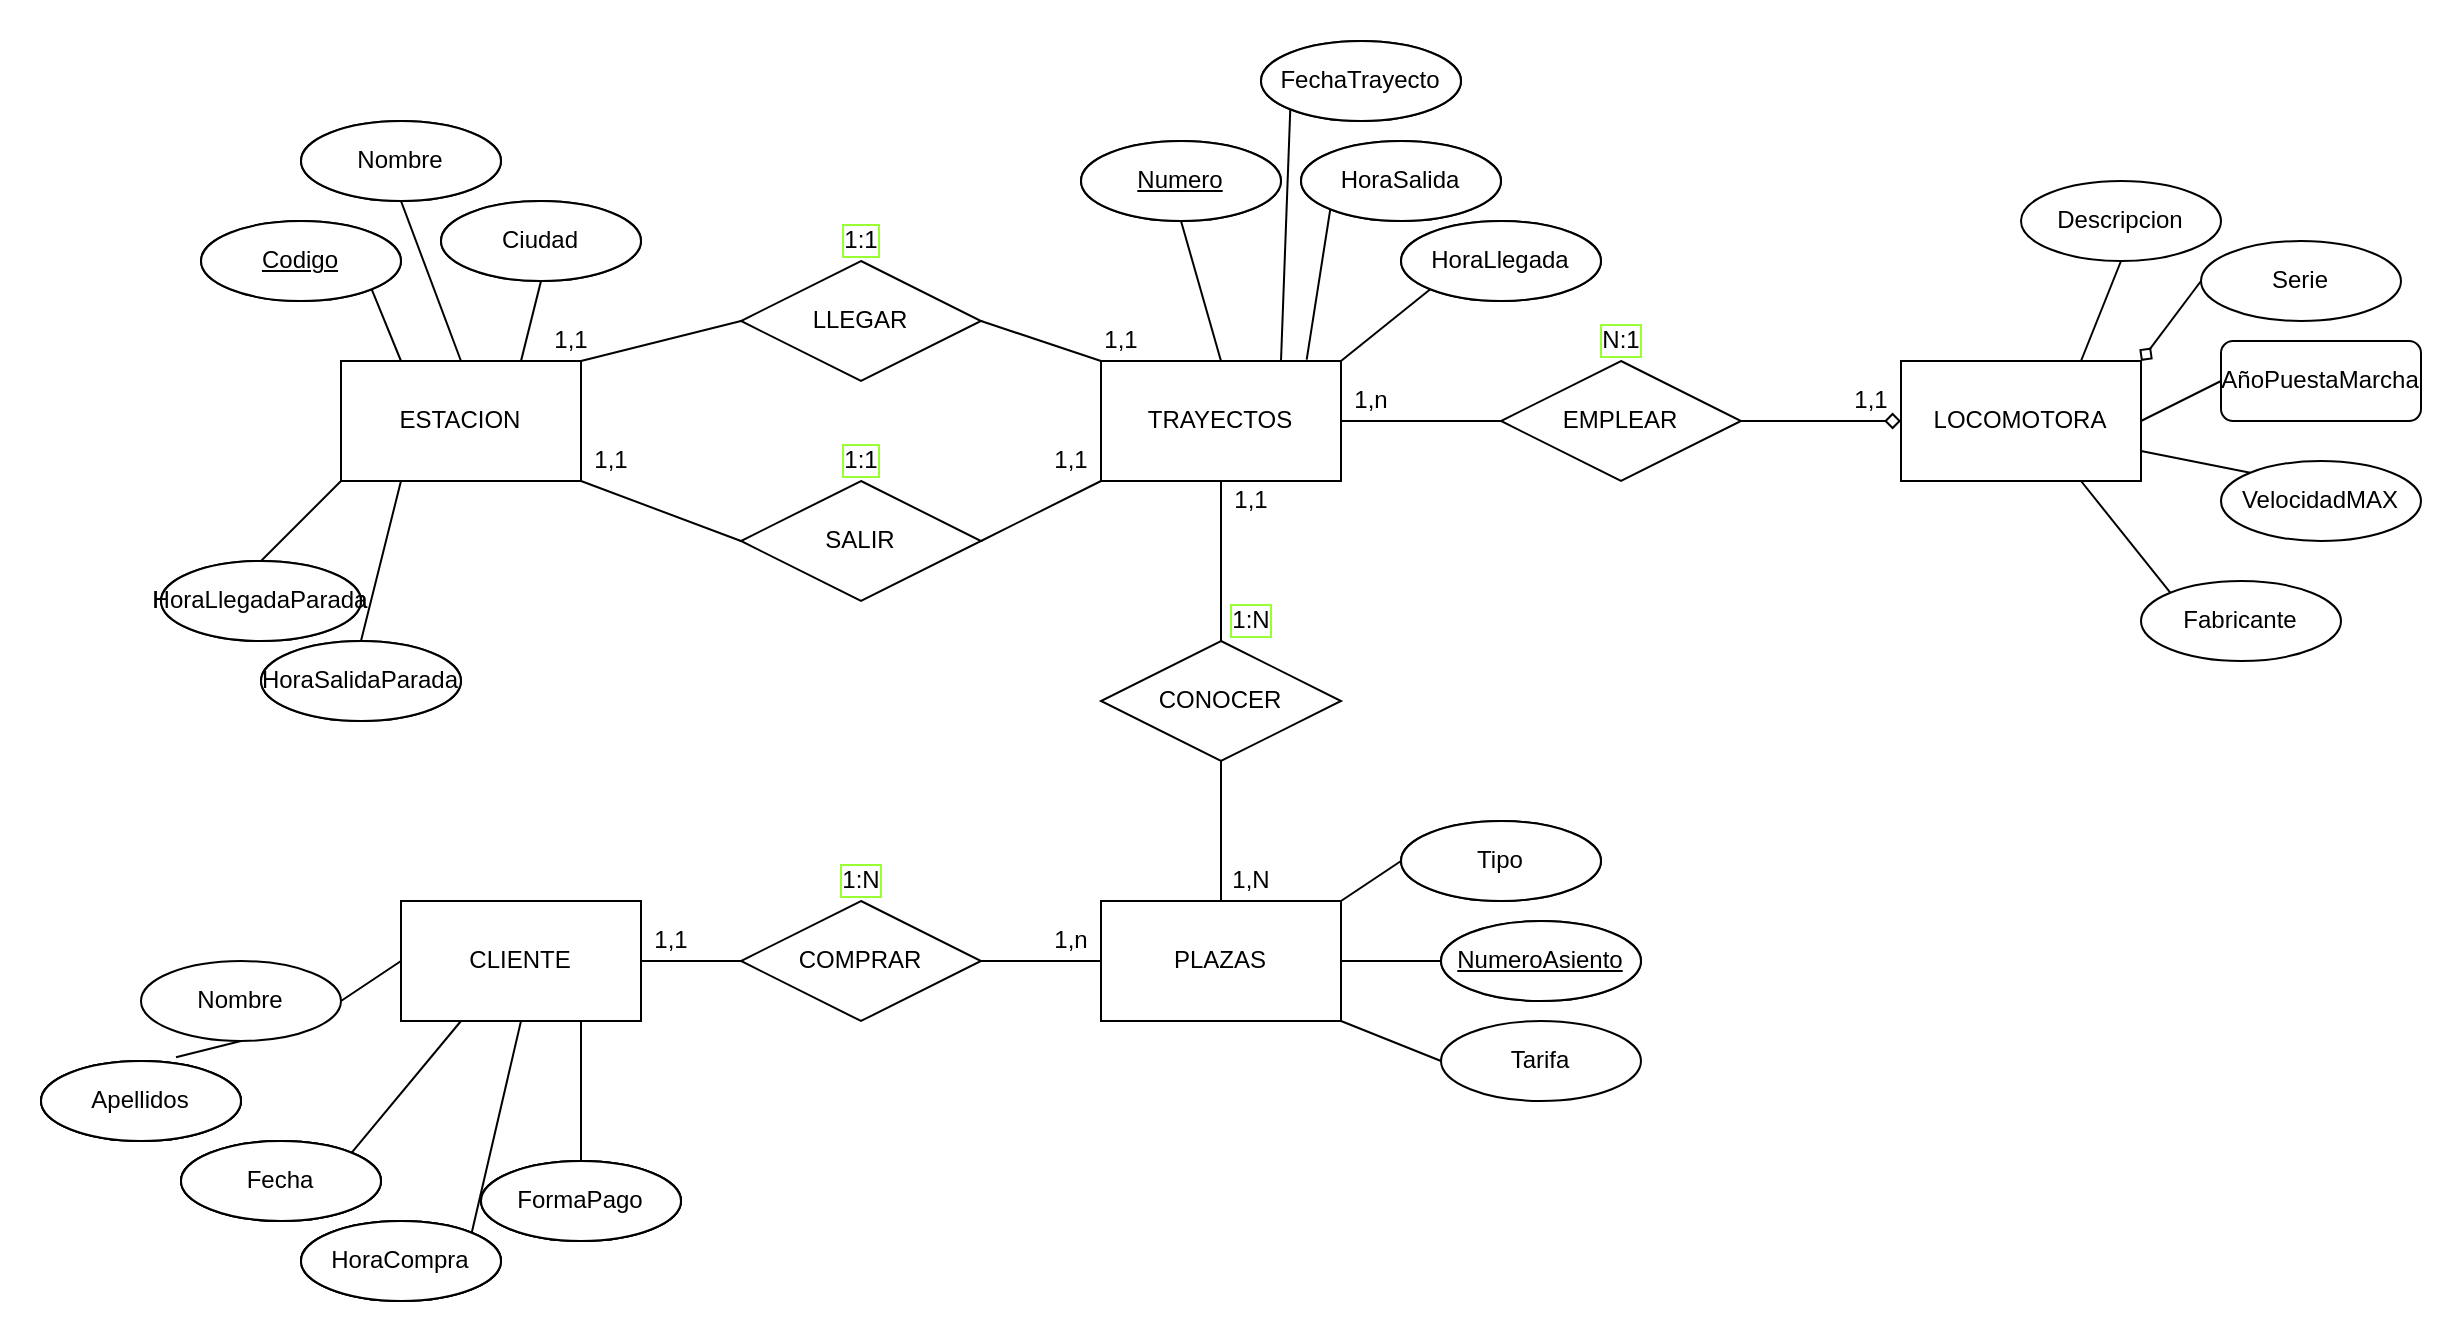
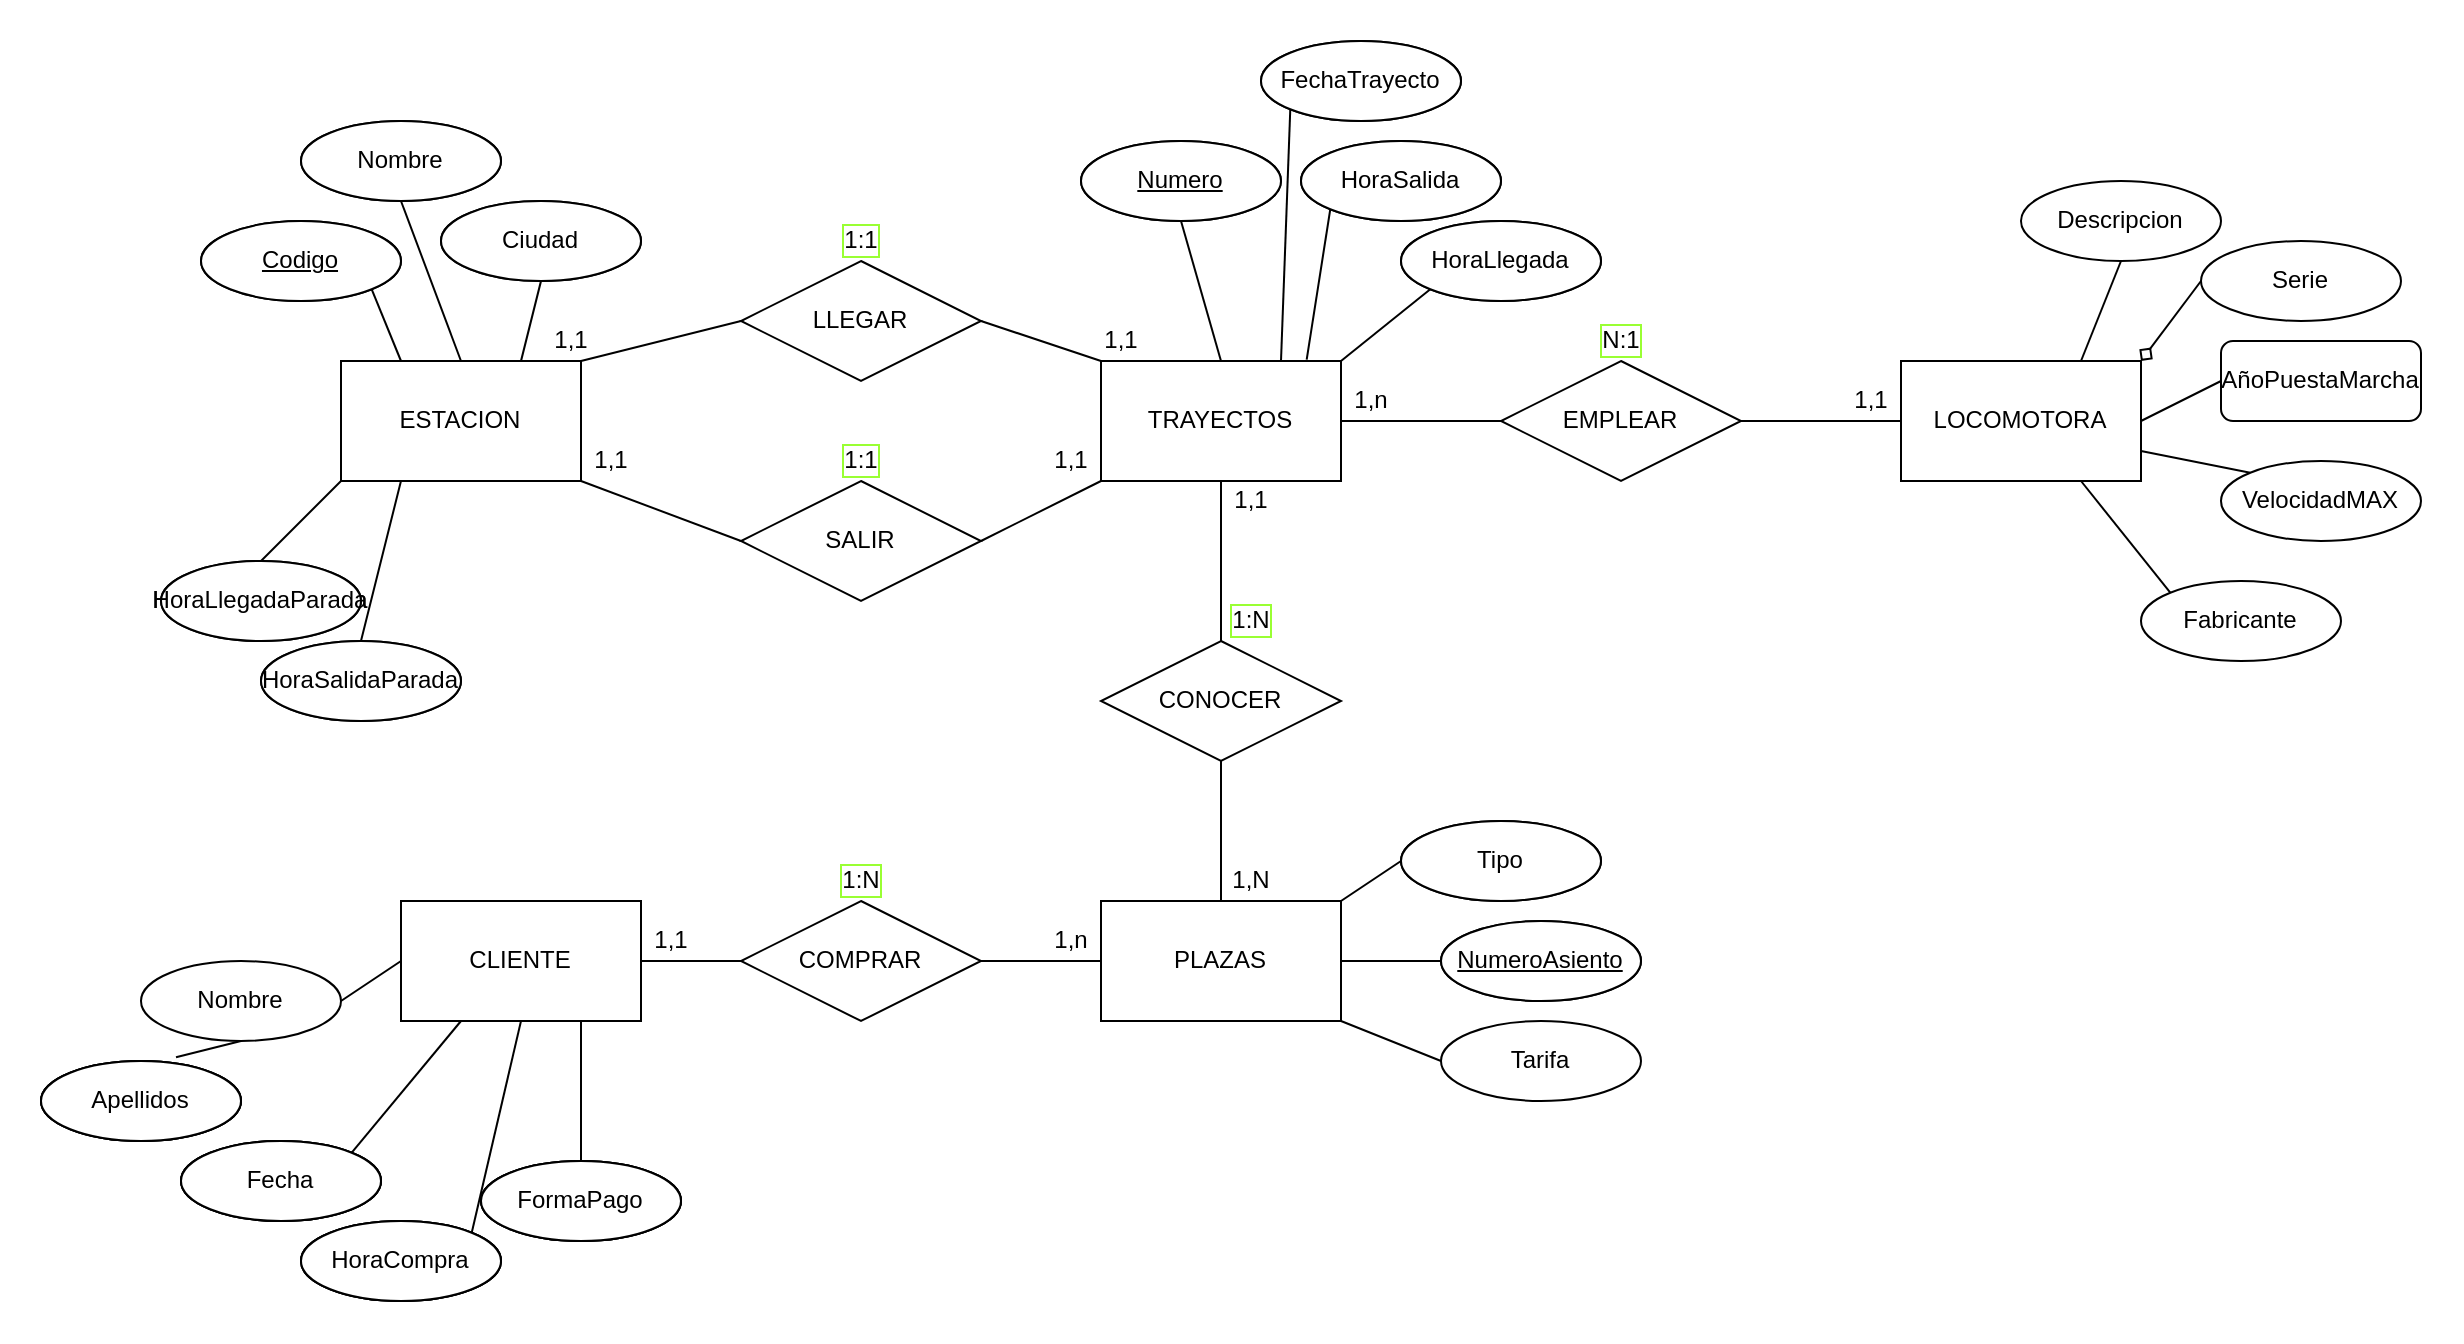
(1885, 421) -> (1892, 421)
